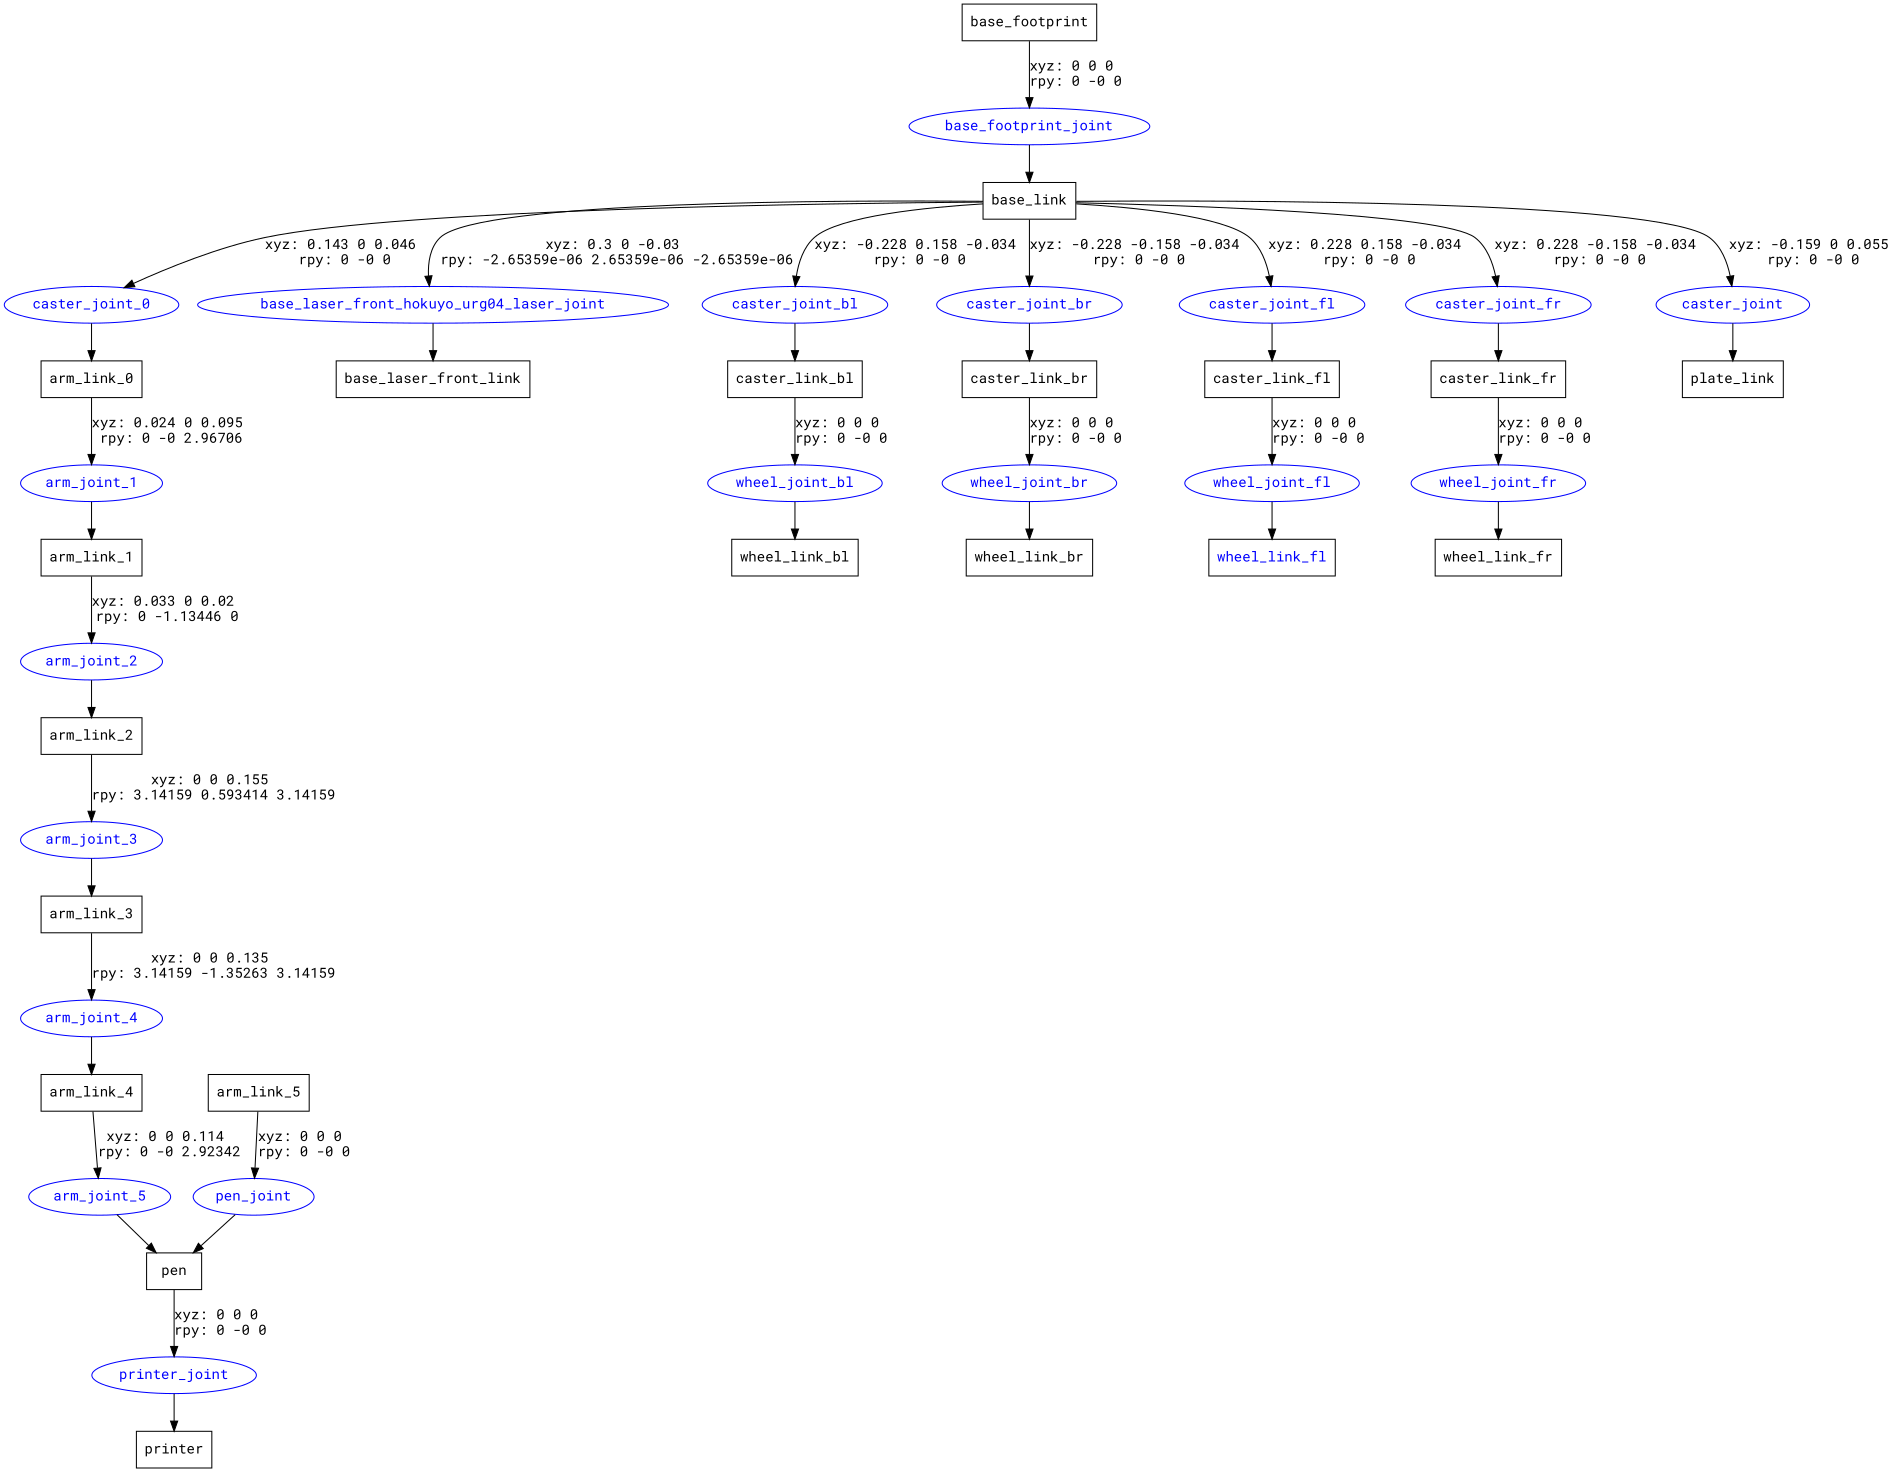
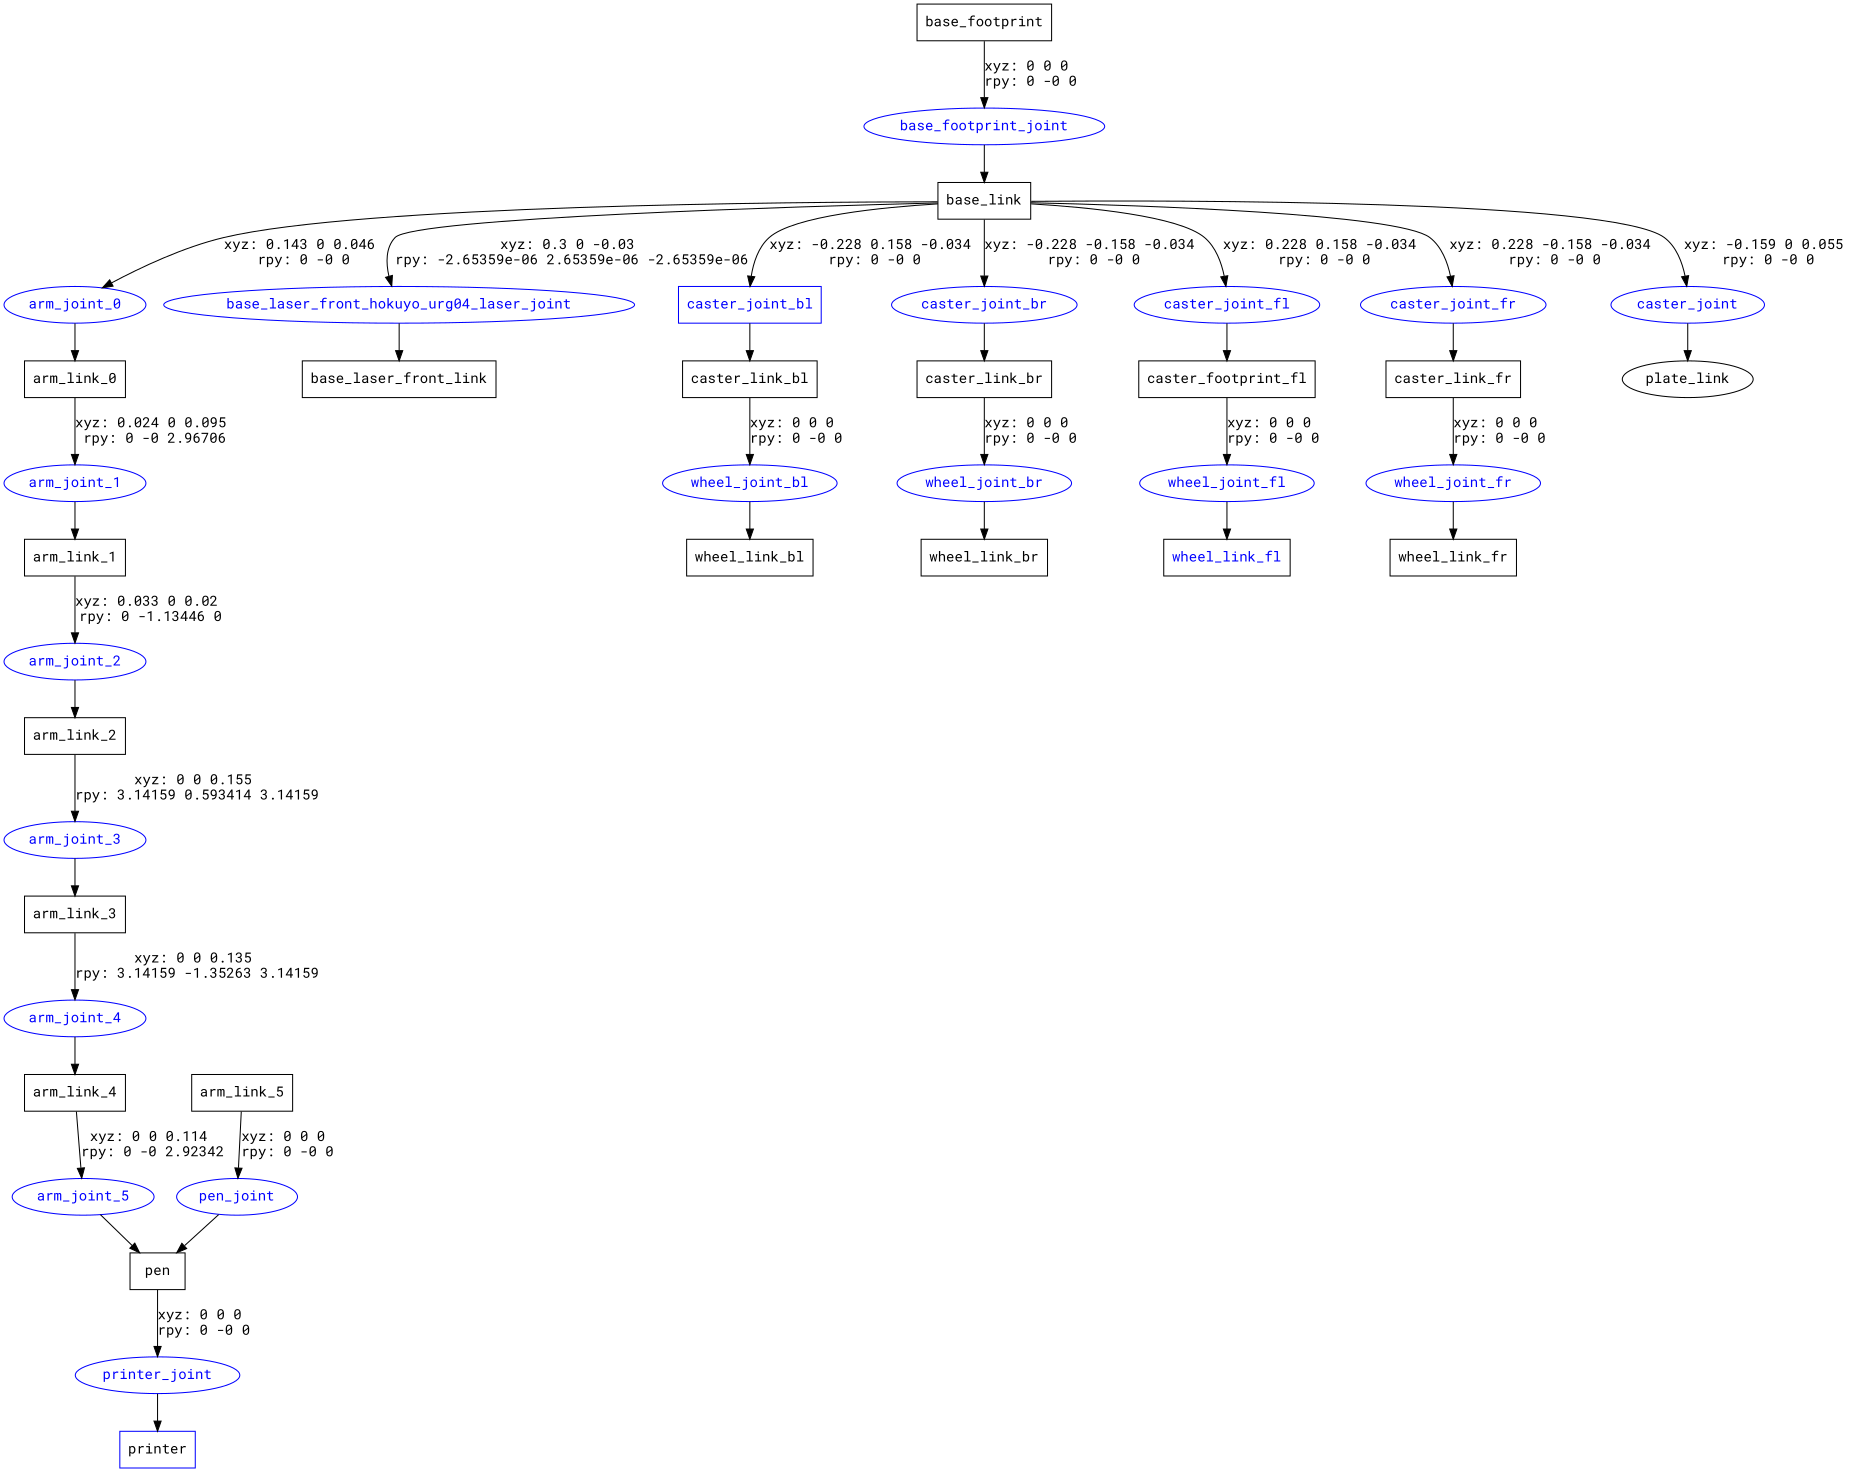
(92, 305) -> (75, 305)
(795, 305) -> (750, 305)
(1272, 379) -> (1227, 379)
(1733, 379) -> (1688, 379)
(174, 1450) -> (158, 1450)
